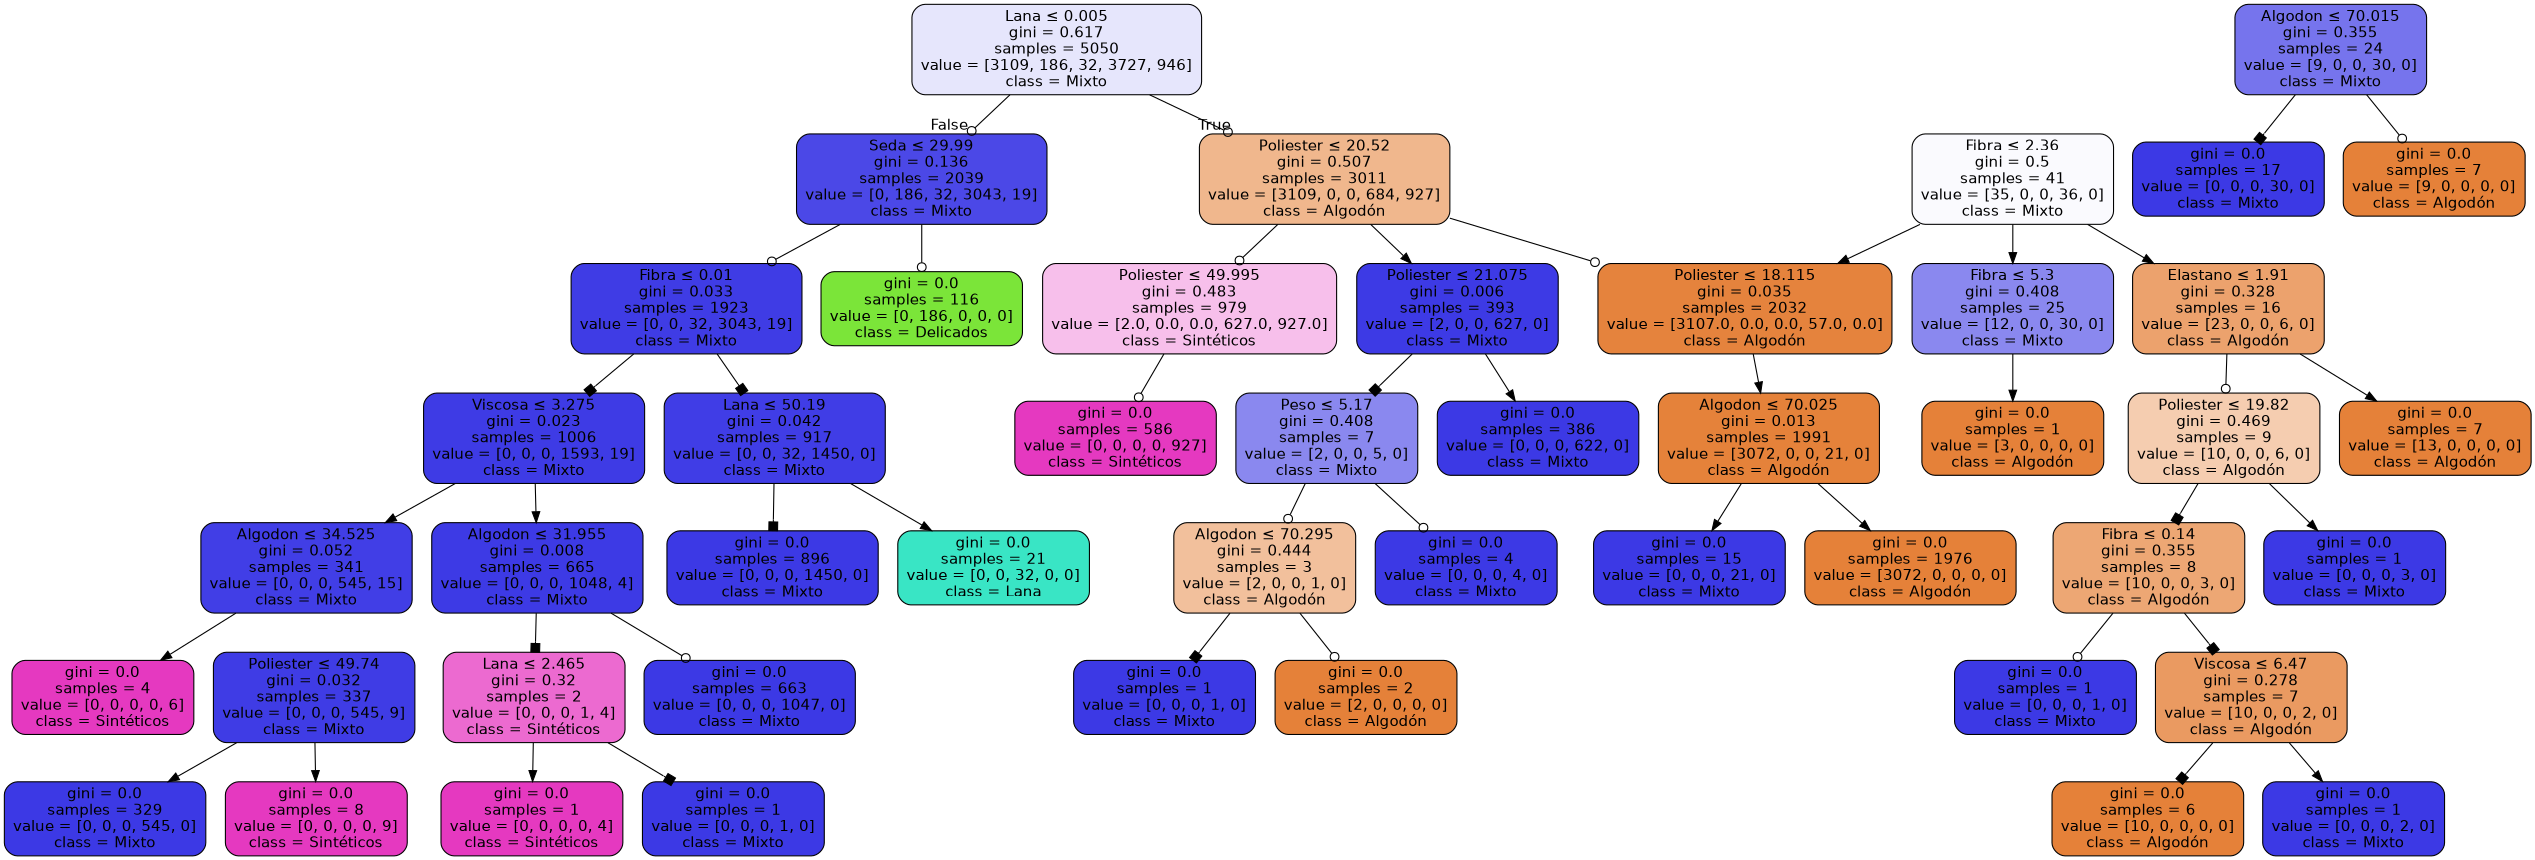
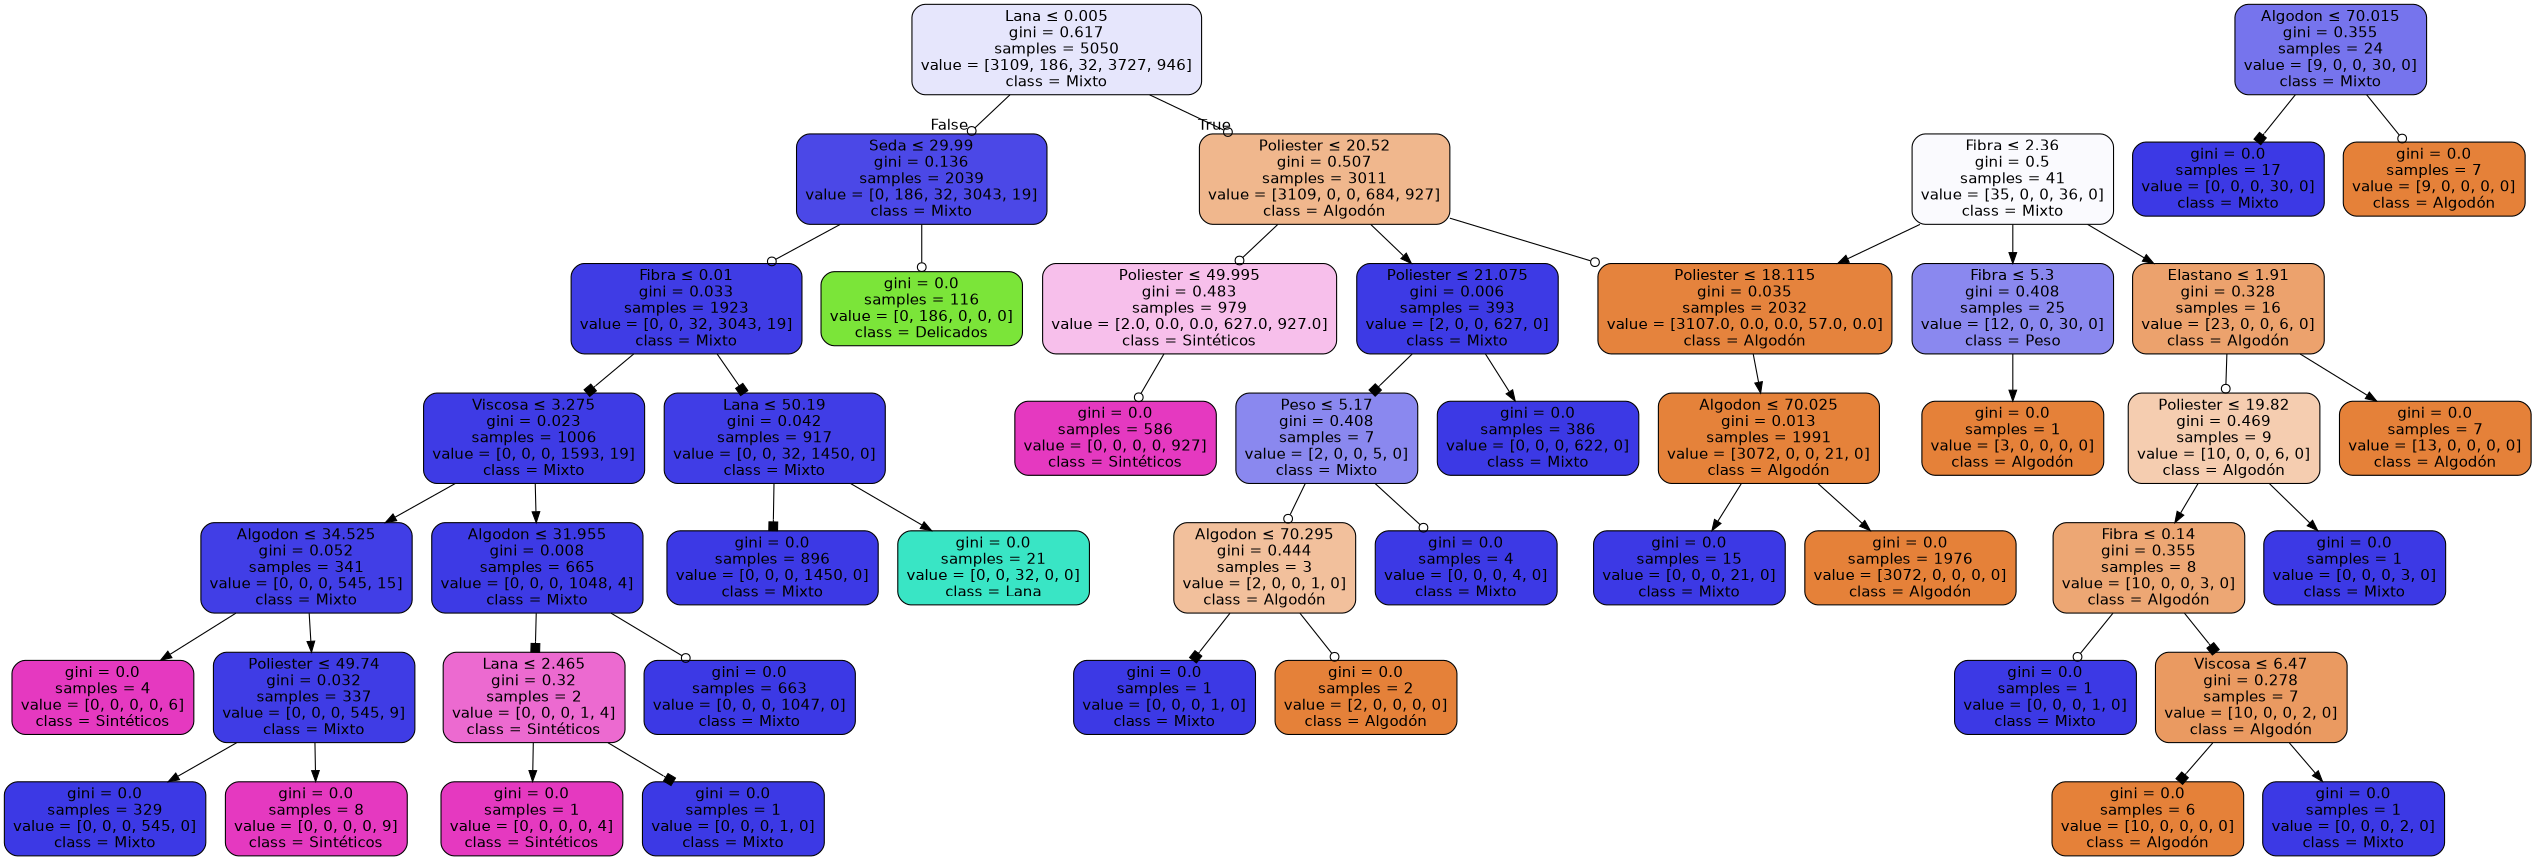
(2013, 341) -> (2013, 341)
(2189, 498) -> (2189, 498)
none -> (310, 627)
